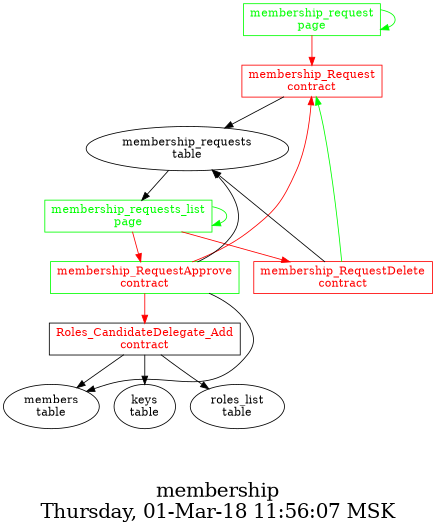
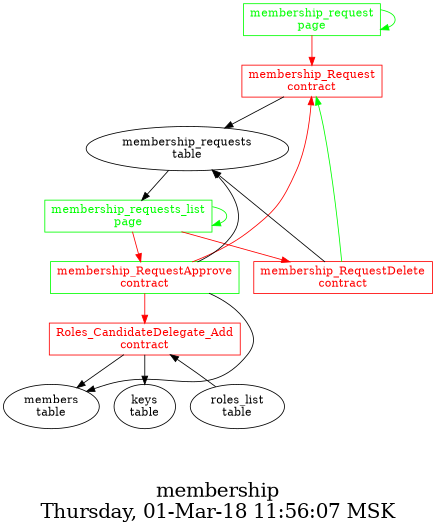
(145, 339) -> (145, 339)
(181, 370) -> (197, 373)
